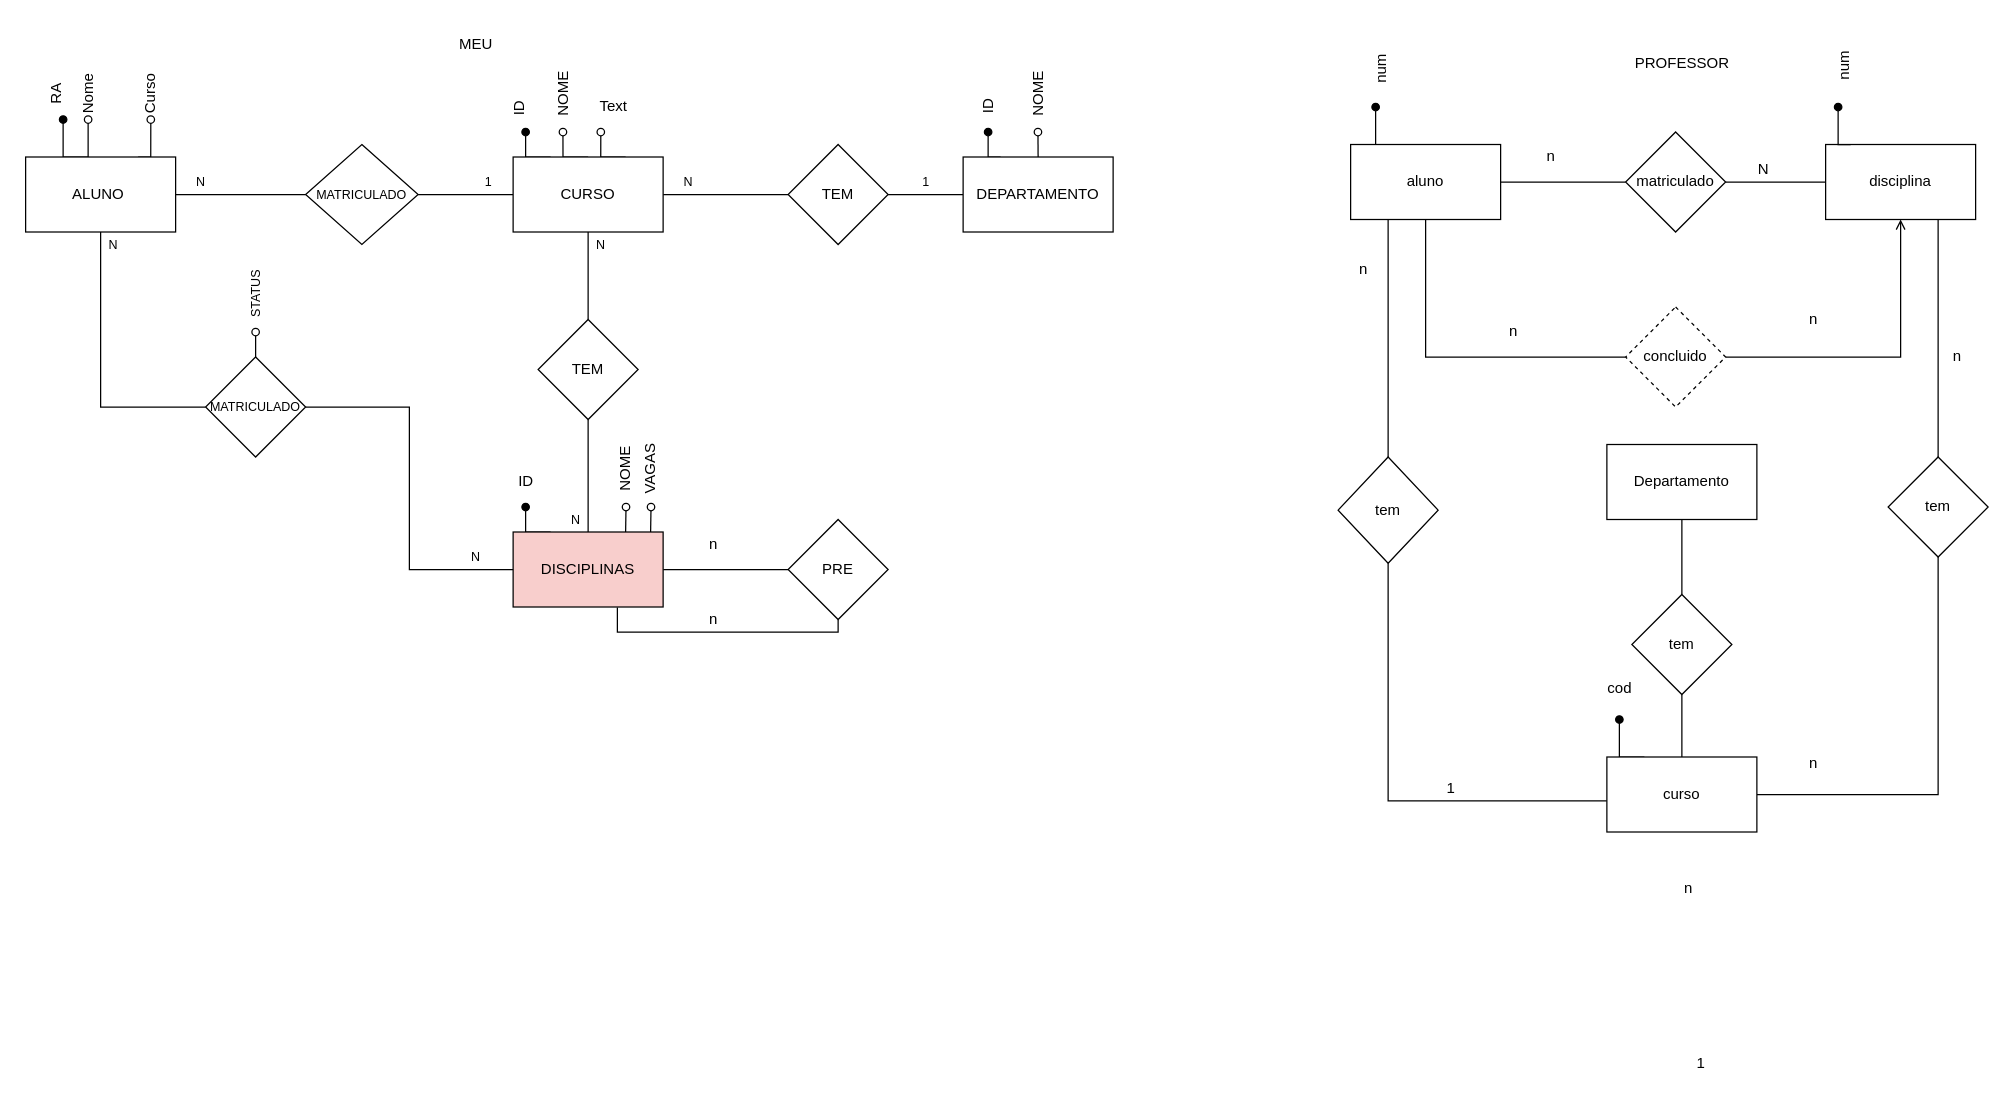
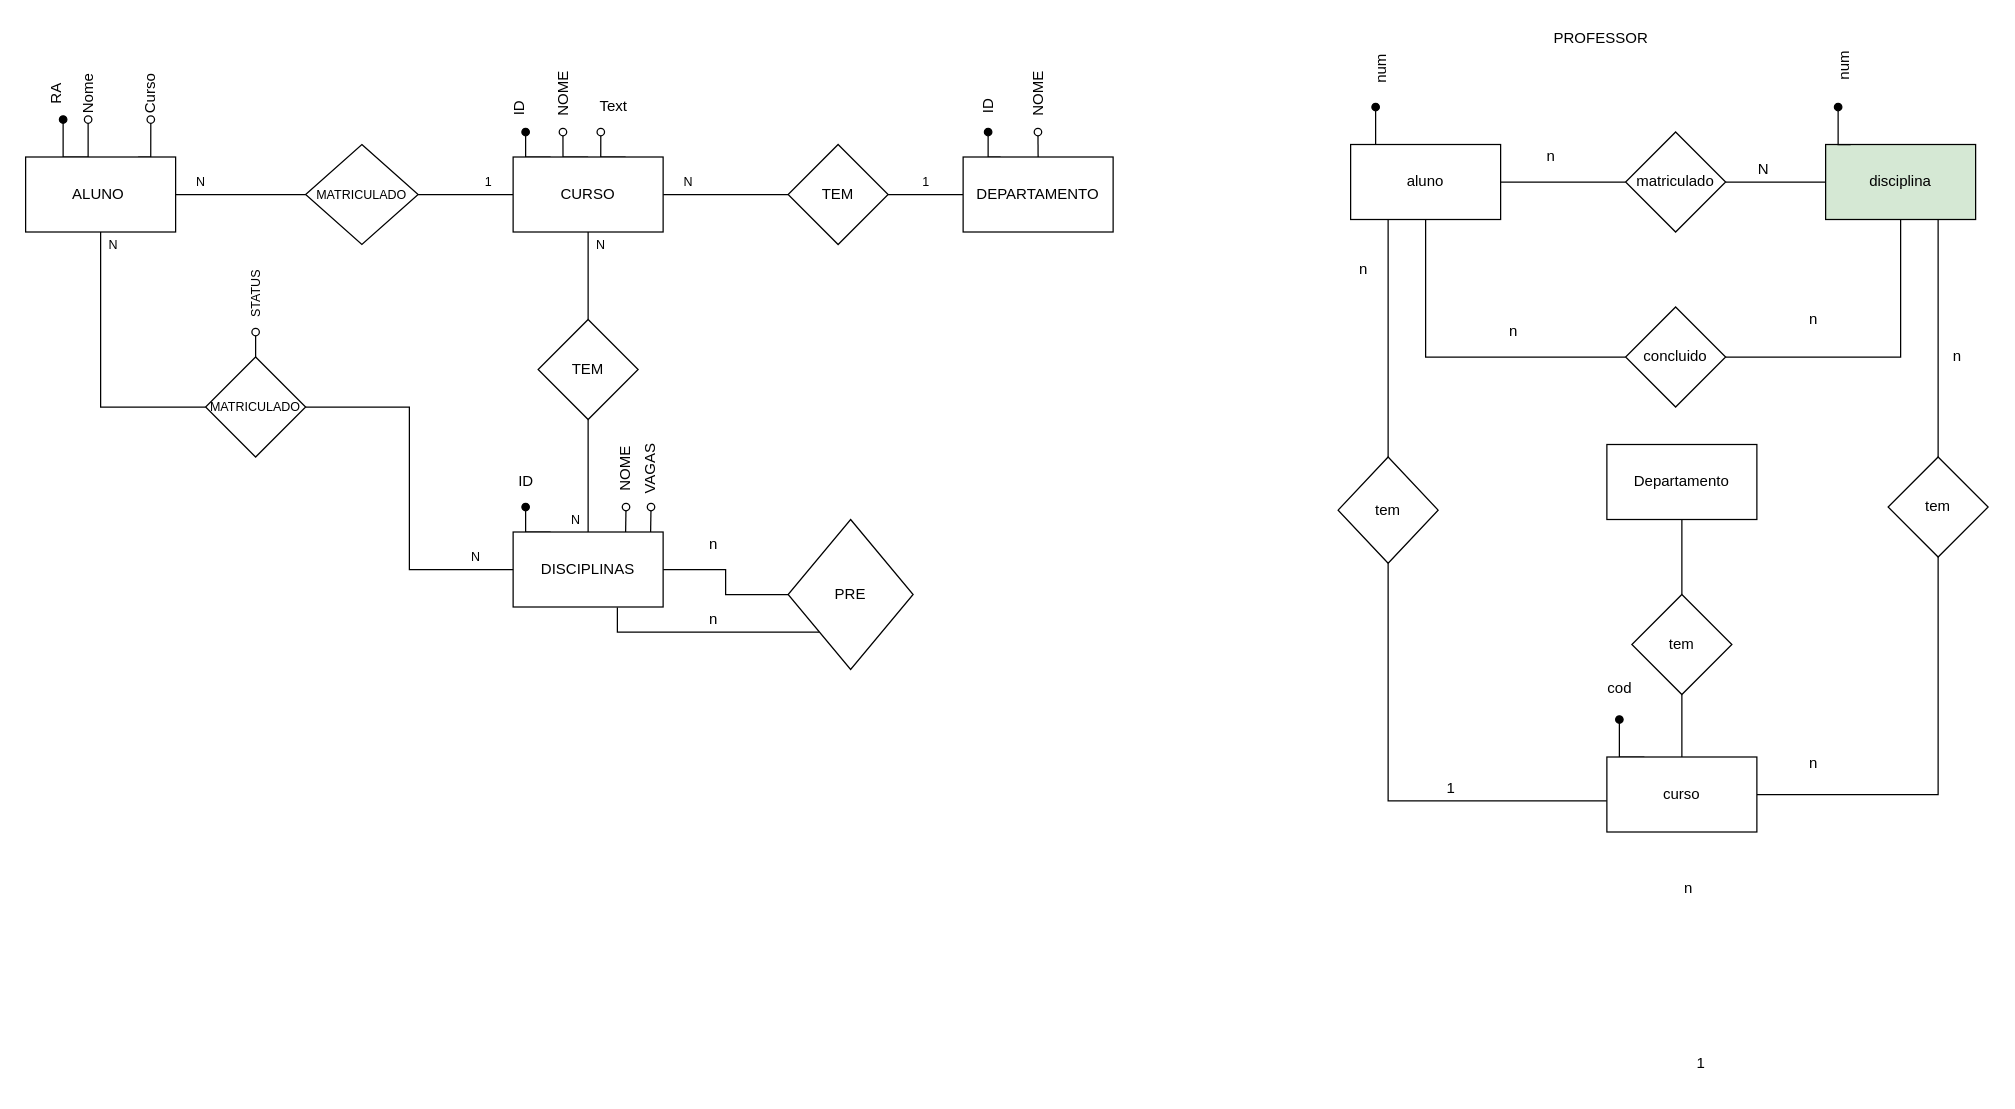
(476, 44) -> none
(1682, 63) -> (1601, 38)
(1901, 182) -> (1901, 182)
(1901, 226) -> (1901, 225)
(1676, 357) -> (1676, 357)
(588, 569) -> (588, 569)
(838, 569) -> (851, 594)
